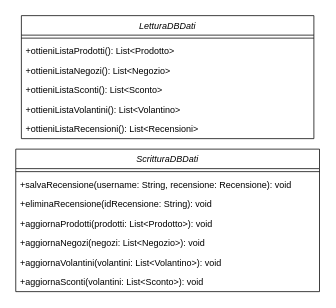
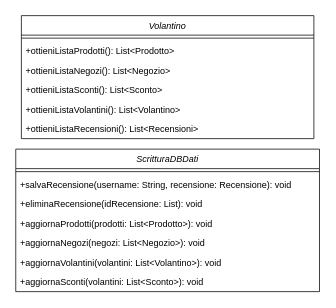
(167, 26) -> (167, 26)
(122, 204) -> (117, 204)
